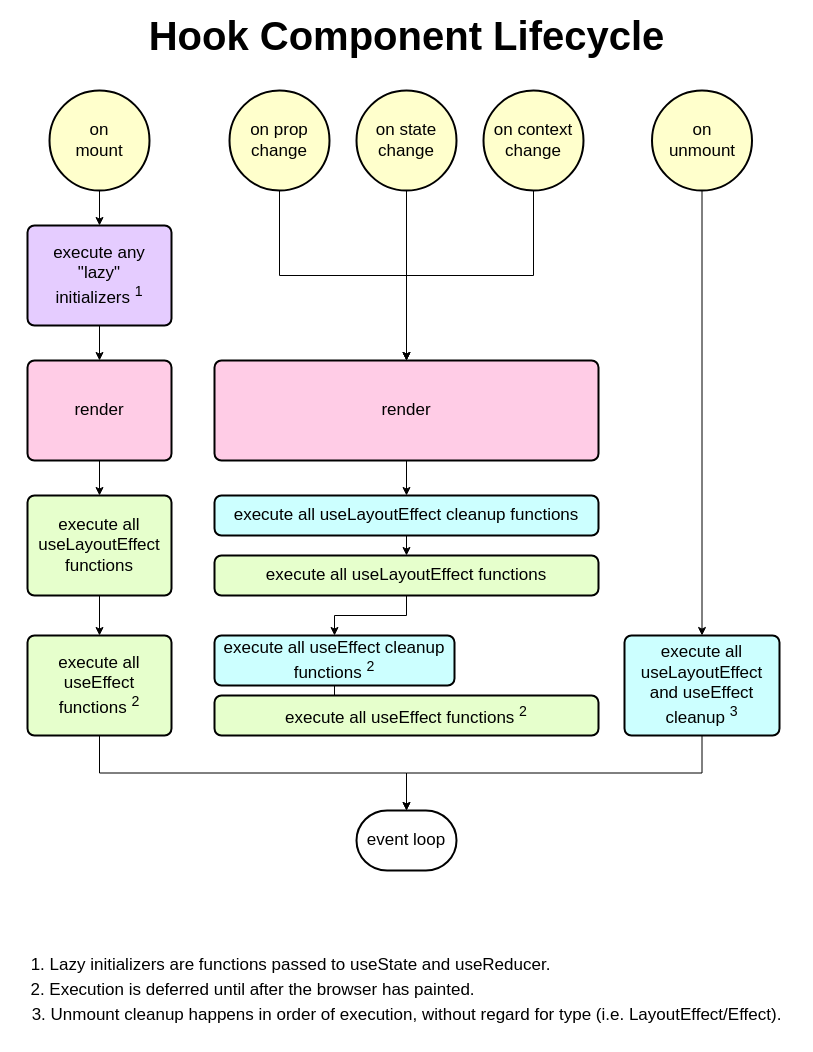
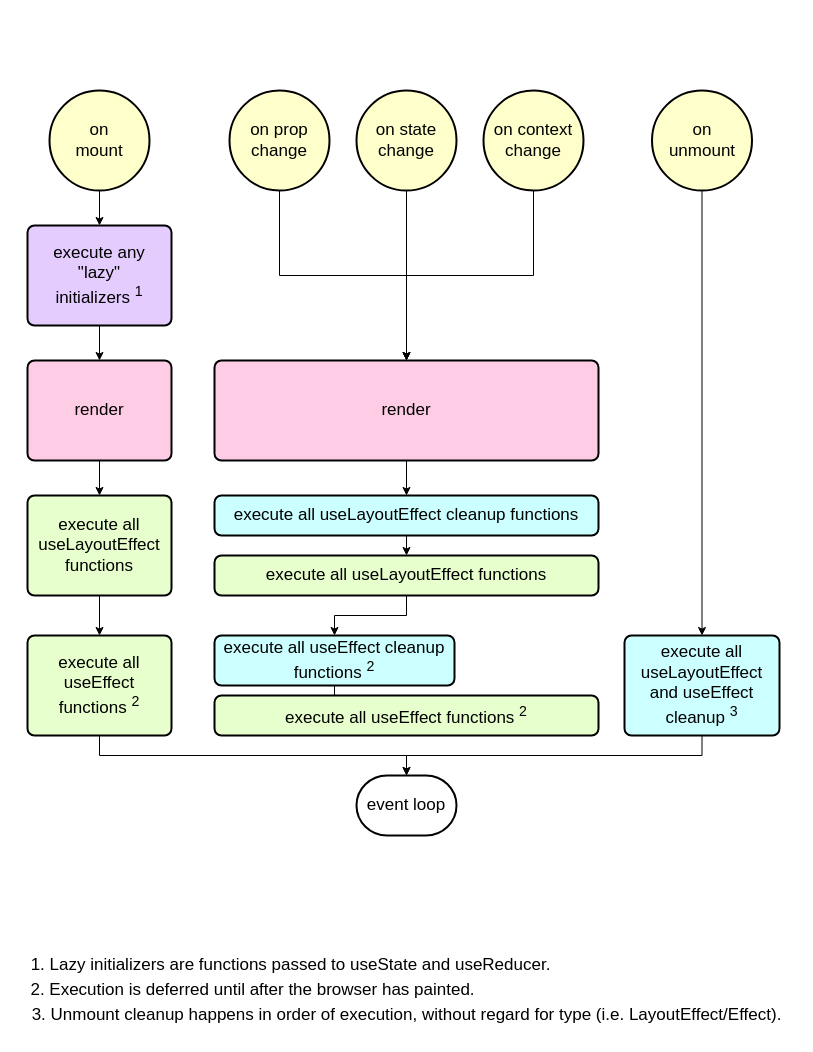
(407, 36) -> none
(407, 841) -> (407, 806)
